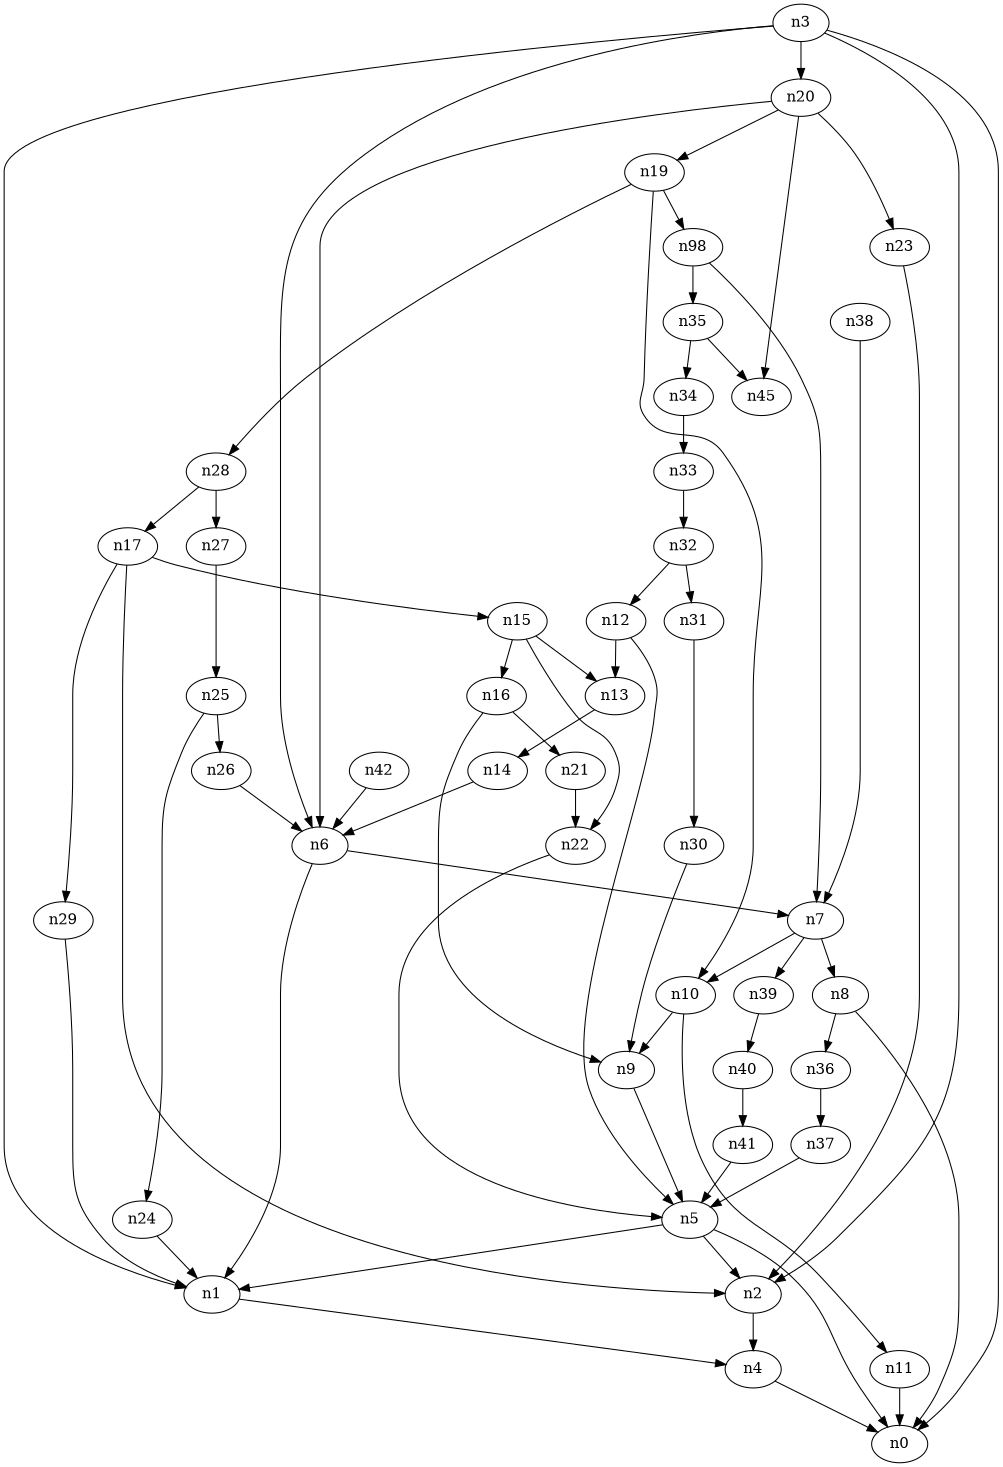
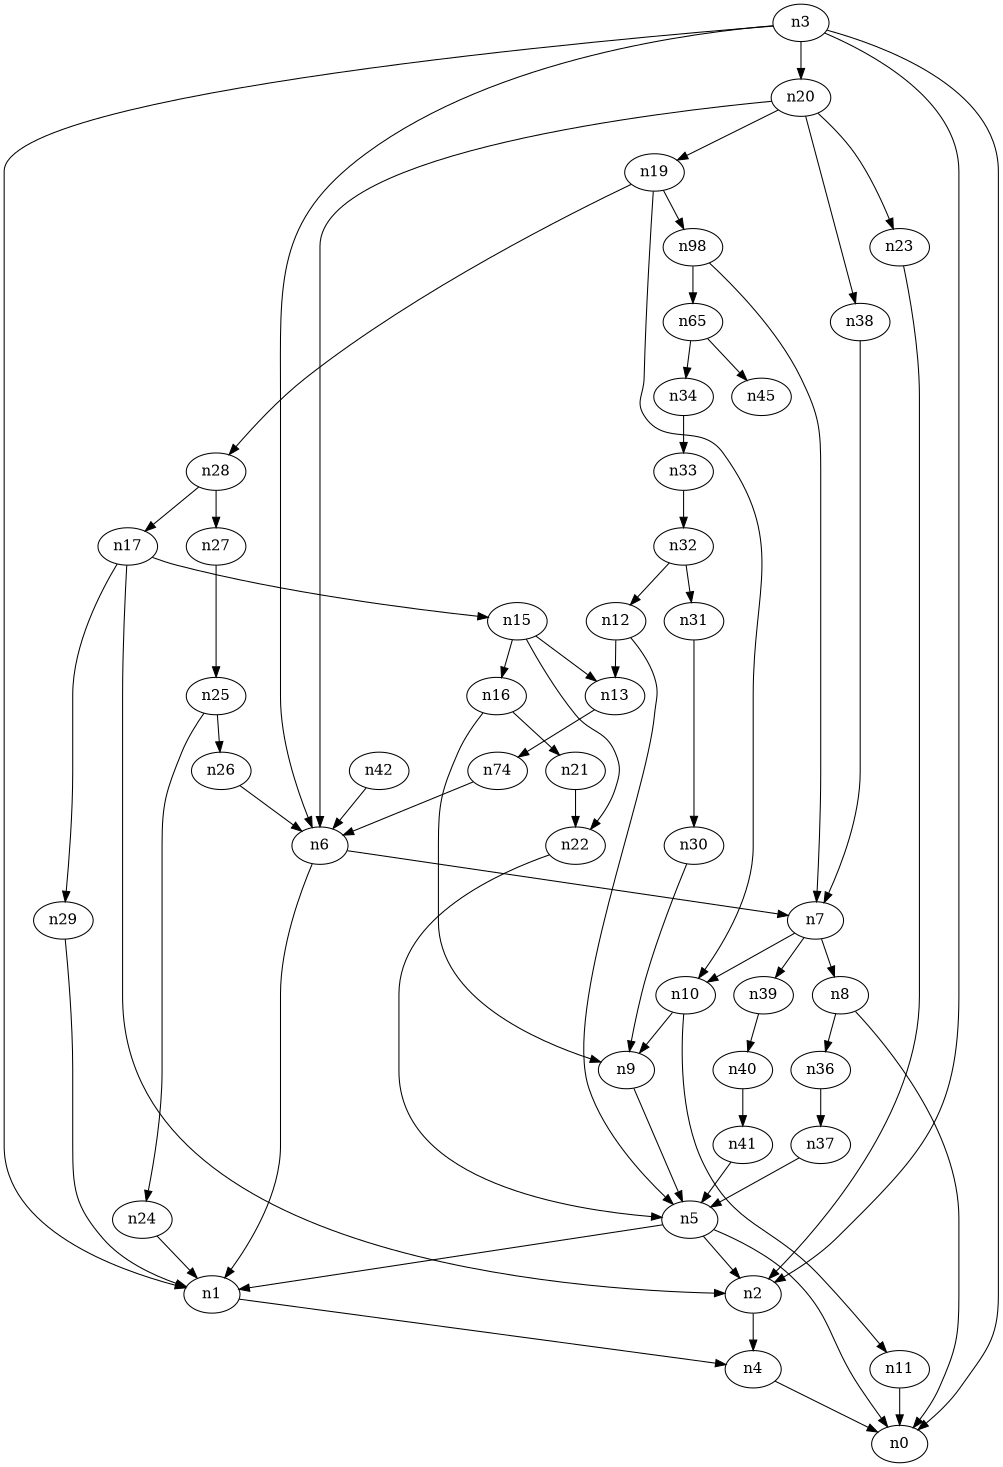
(782, 242) -> (829, 205)
(693, 322) -> (693, 322)
(498, 771) -> (498, 771)
